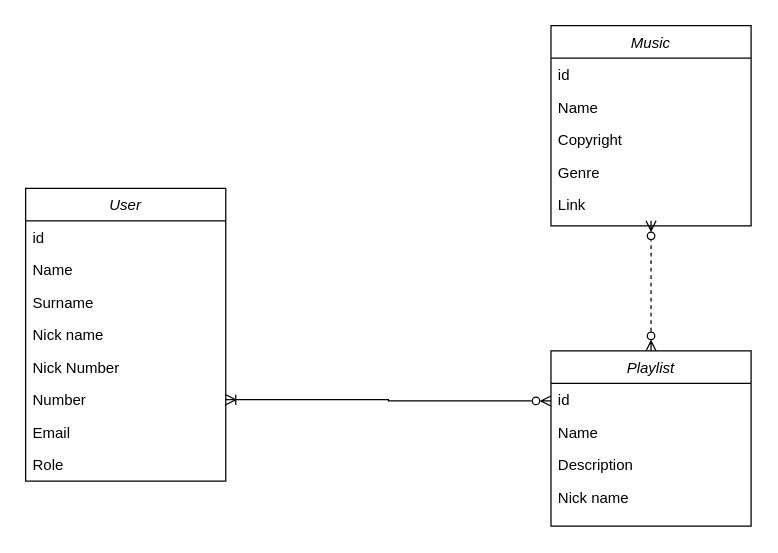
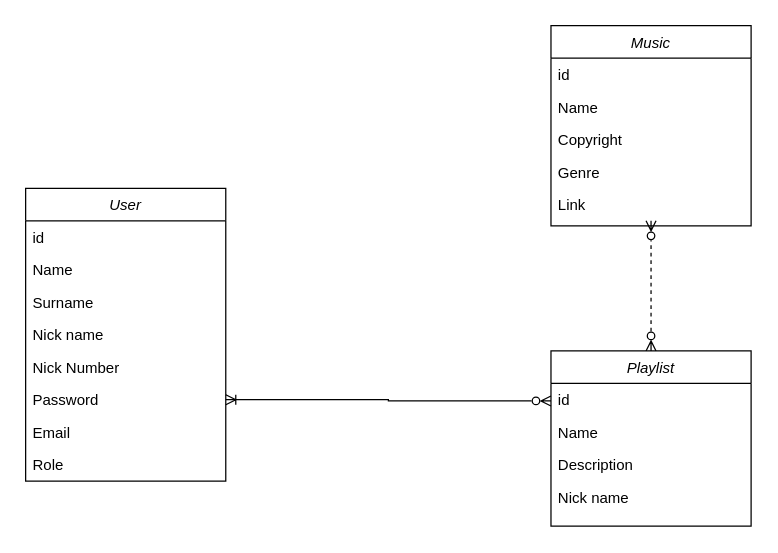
(58, 400) -> (66, 400)
